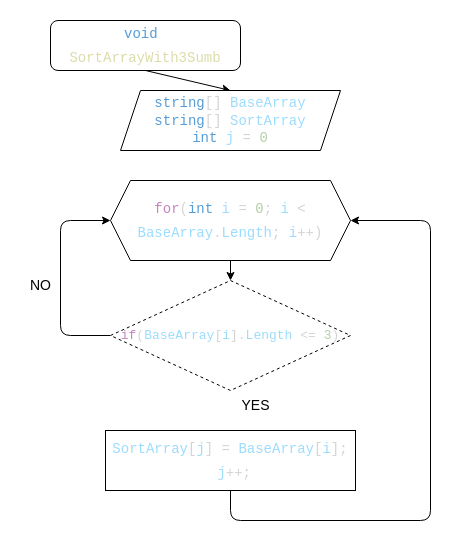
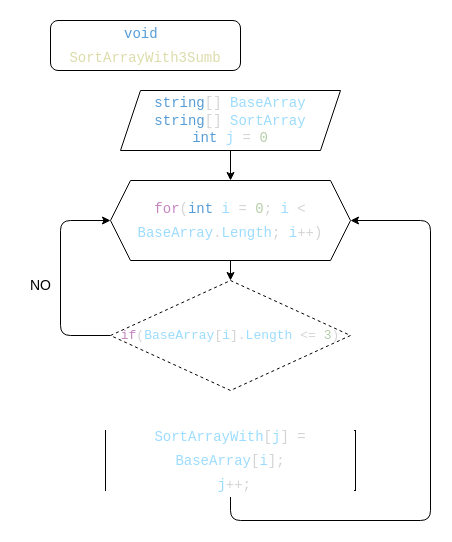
(185, 80) -> none
none -> (231, 162)
(256, 406) -> none
(231, 461) -> (231, 461)
